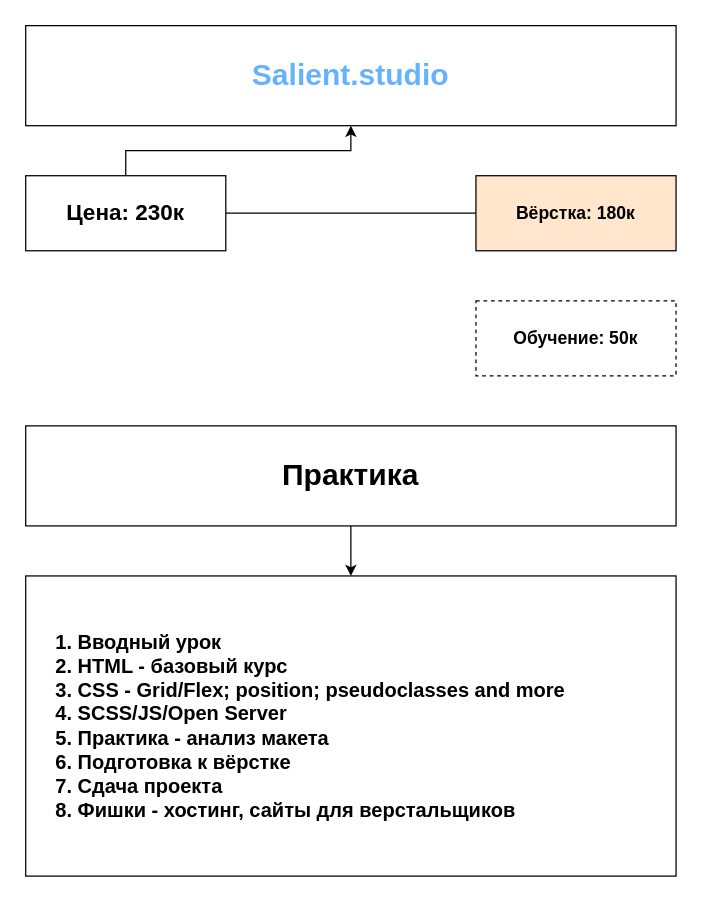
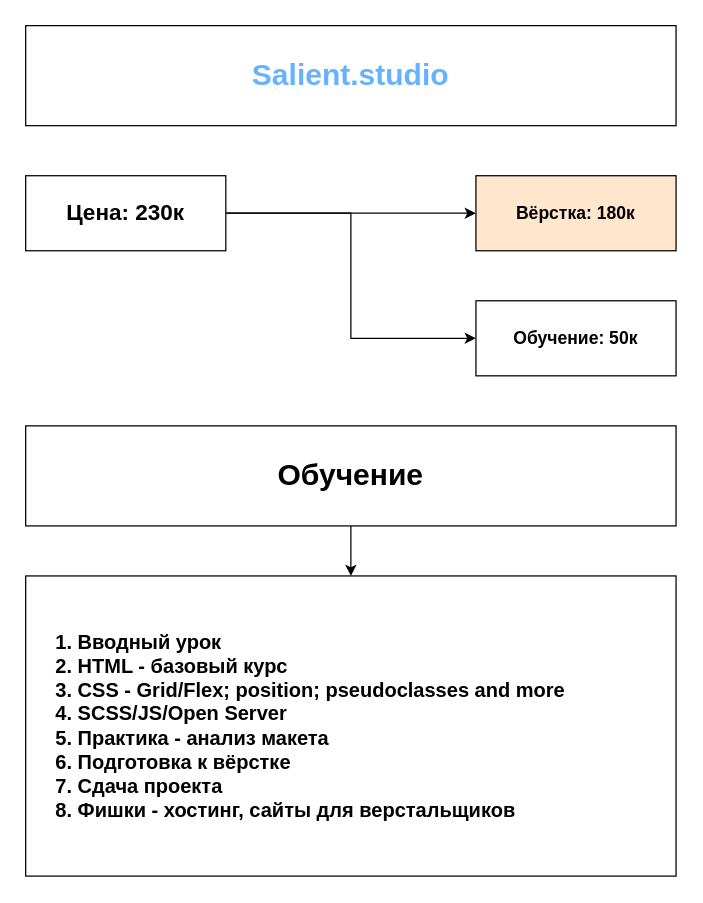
(234, 151) -> (351, 335)
(469, 213) -> (466, 213)
(576, 338) -> (576, 338)
(351, 476) -> (351, 476)
